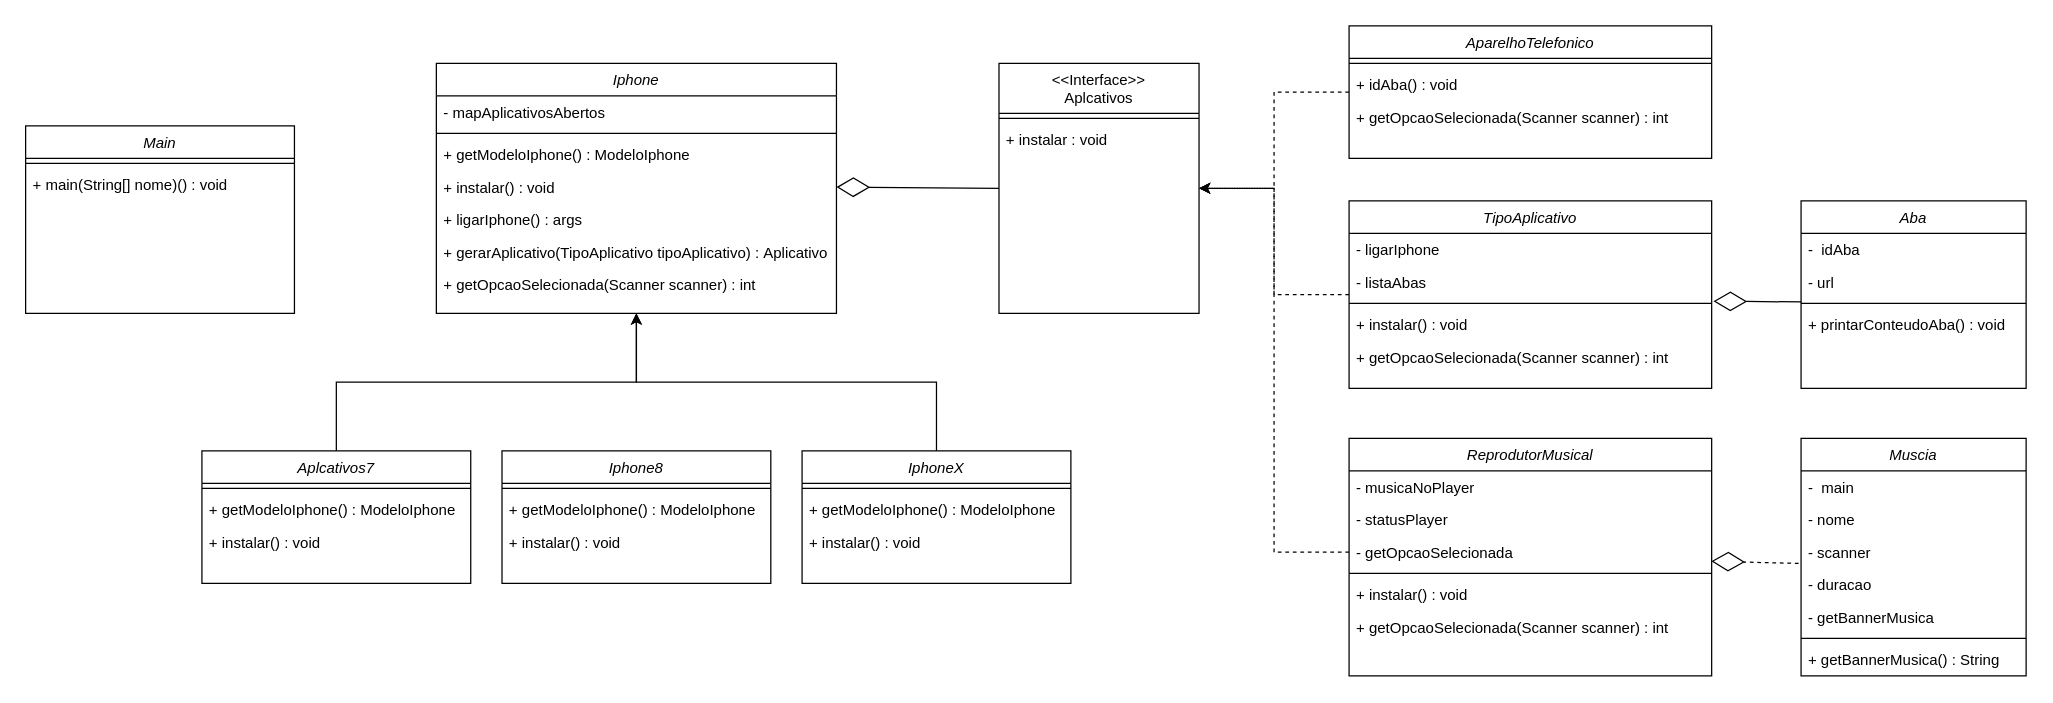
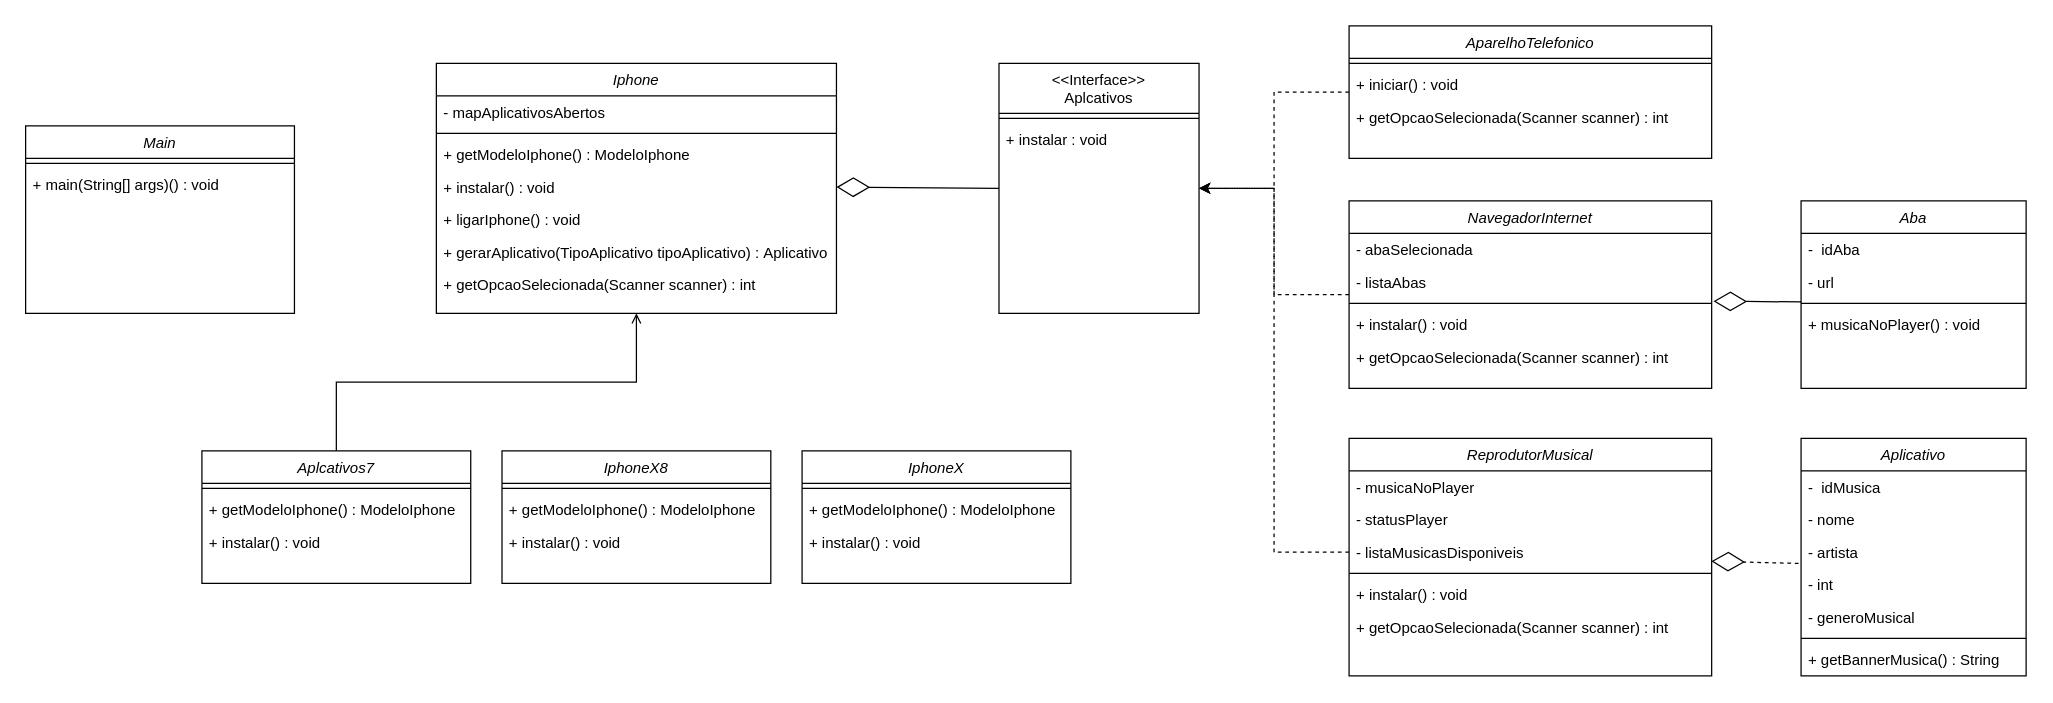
(1413, 85) -> (1418, 85)
(145, 185) -> (145, 185)
(1529, 218) -> (1529, 218)
(526, 220) -> (524, 220)
(1406, 250) -> (1419, 250)
(1920, 325) -> (1901, 325)
(635, 382) -> (636, 318)
(821, 382) -> none
(1913, 455) -> (1913, 455)
(636, 468) -> (636, 468)
(1835, 488) -> (1850, 488)
(1438, 553) -> (1447, 553)
(1845, 553) -> (1843, 553)
(1845, 585) -> (1827, 585)
(1877, 618) -> (1867, 618)
